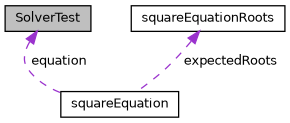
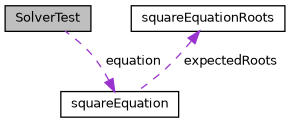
(32, 74) -> (90, 53)
